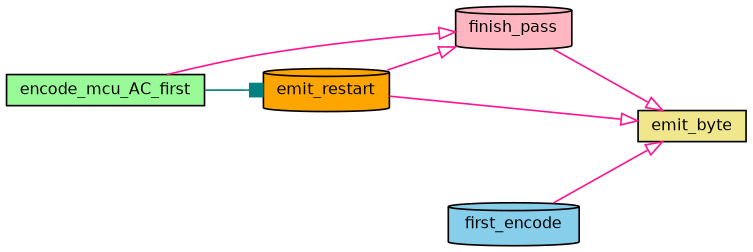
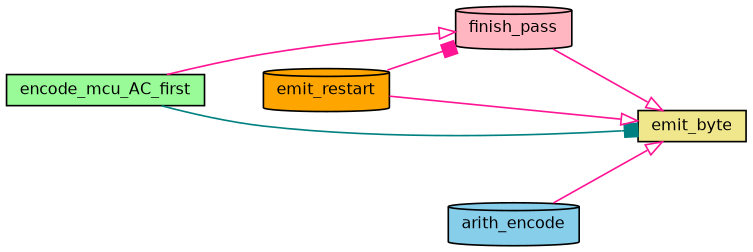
(414, 61) -> (414, 61)
(226, 90) -> (390, 134)
(514, 224) -> (514, 224)
